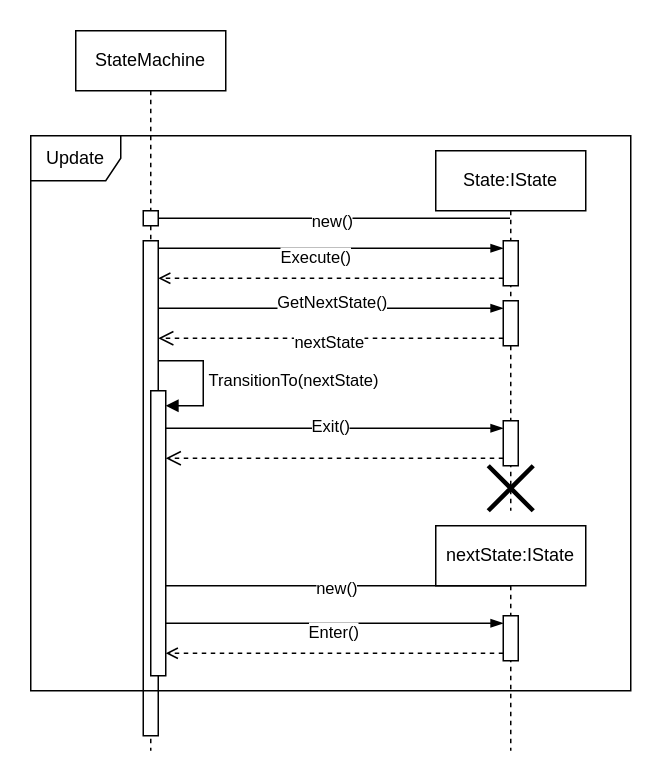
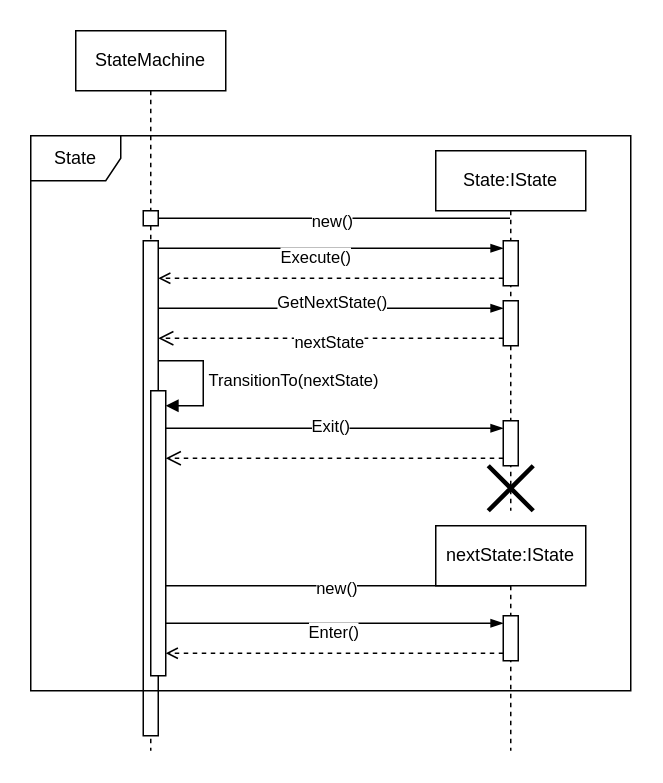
(76, 158) -> (76, 158)
